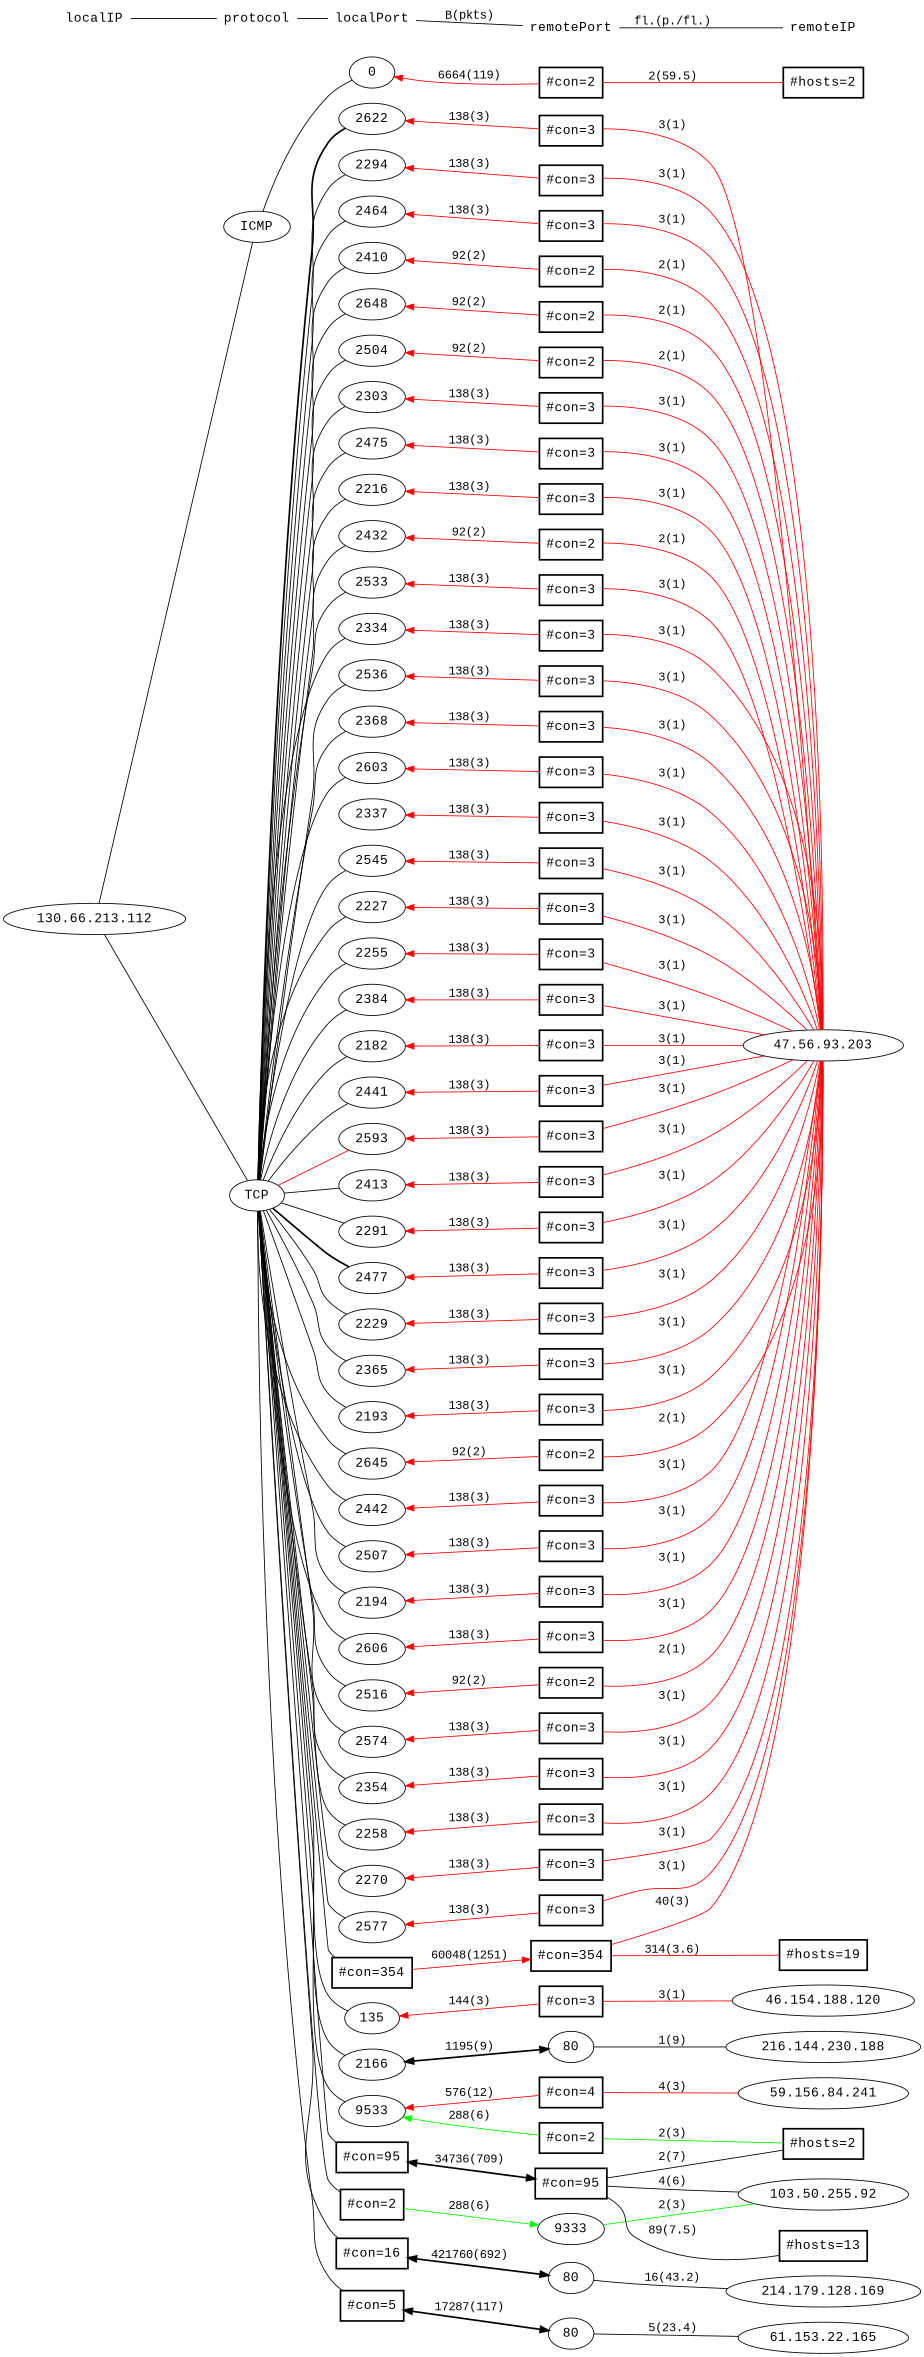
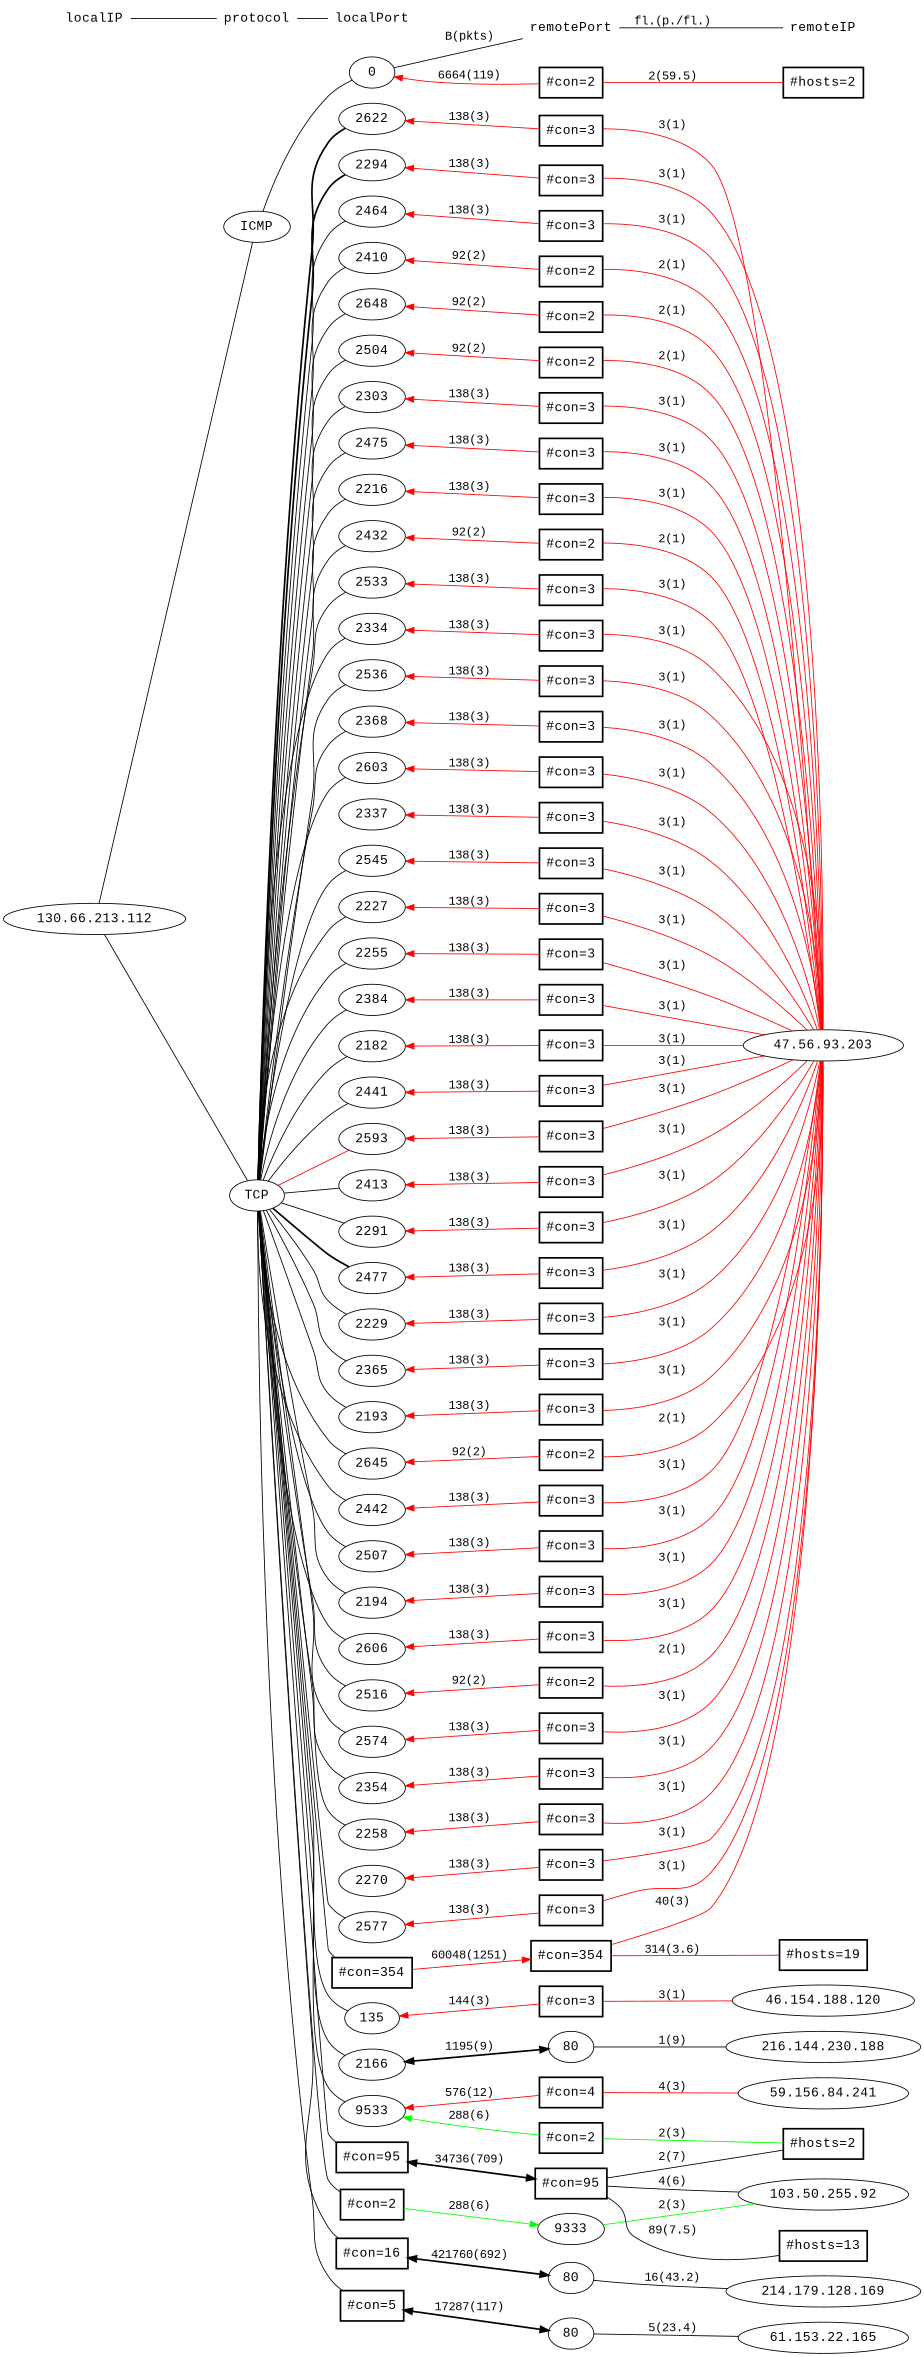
(469, 23) -> (458, 53)
(282, 671) -> (282, 671)
(293, 1545) -> none
